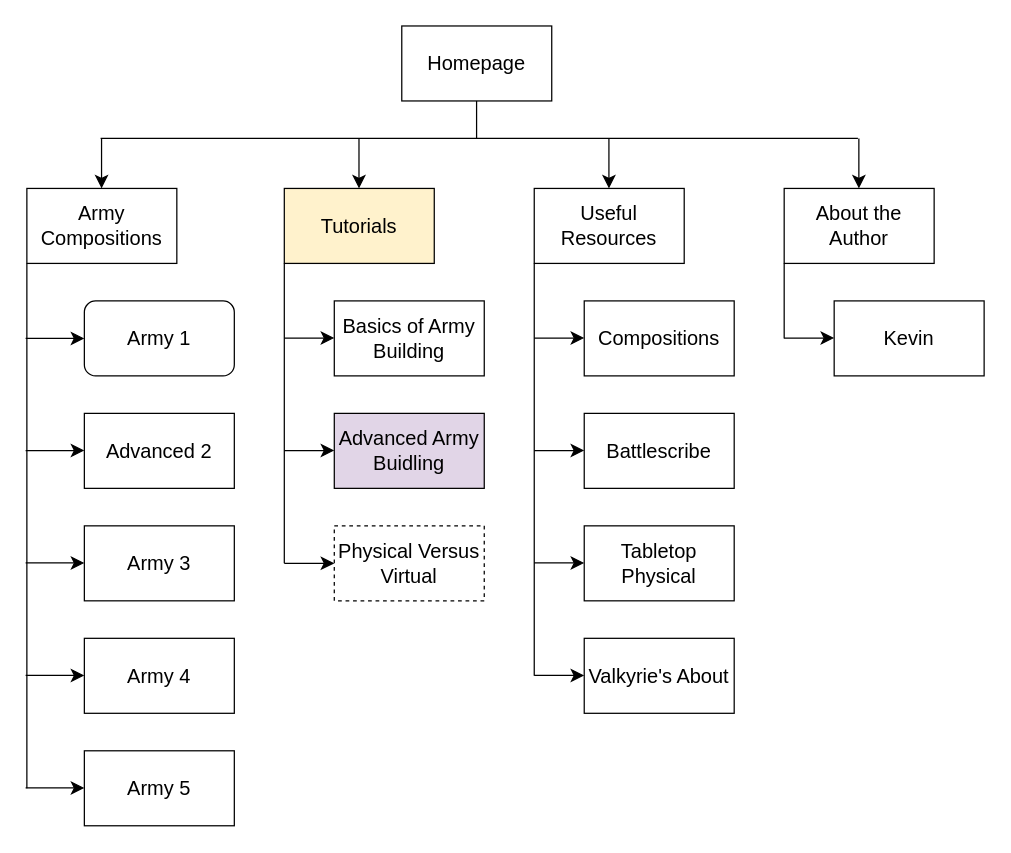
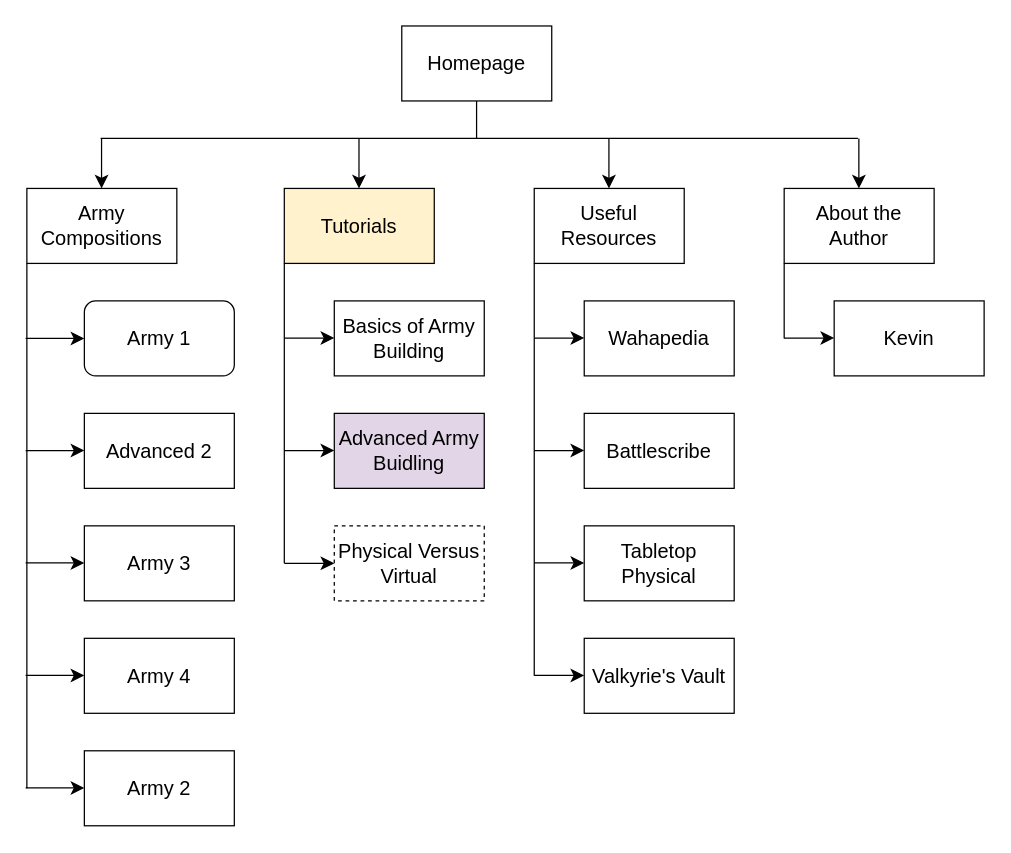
(659, 338) -> (659, 338)
(659, 676) -> (659, 676)
(159, 788) -> (159, 788)
